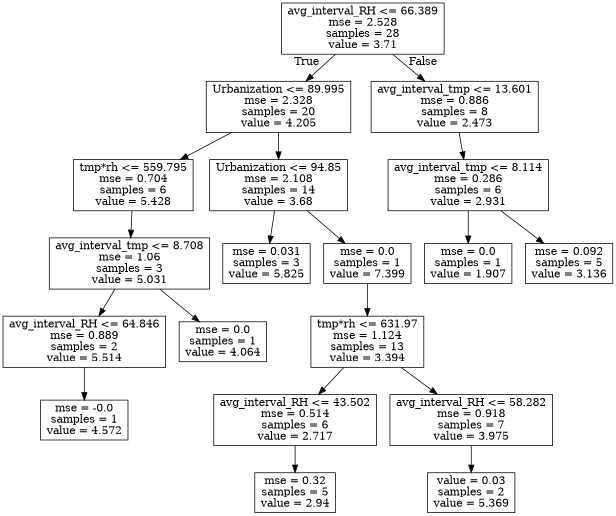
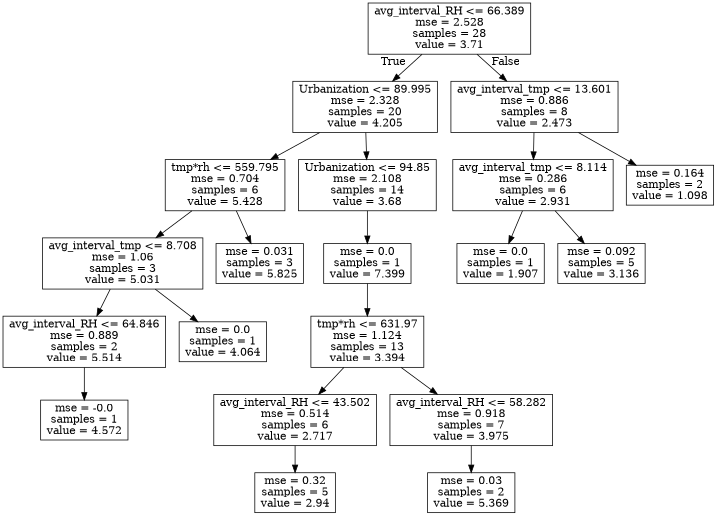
none -> (670, 185)
(273, 223) -> (242, 224)
(471, 493) -> (471, 493)
